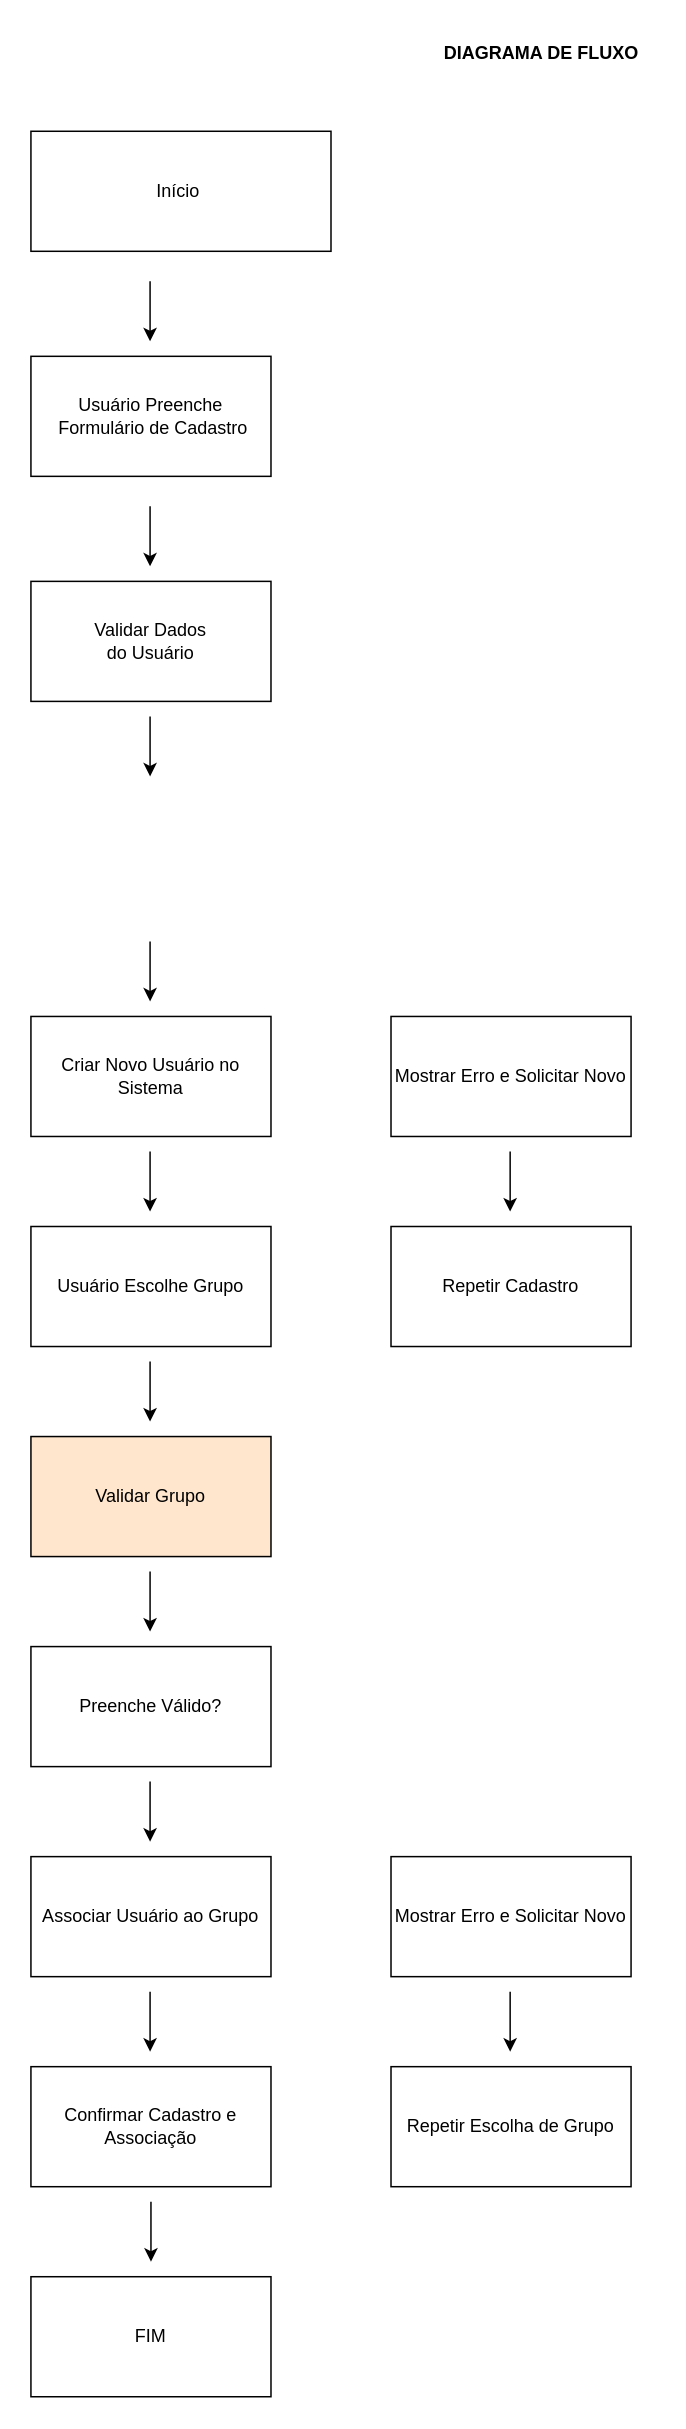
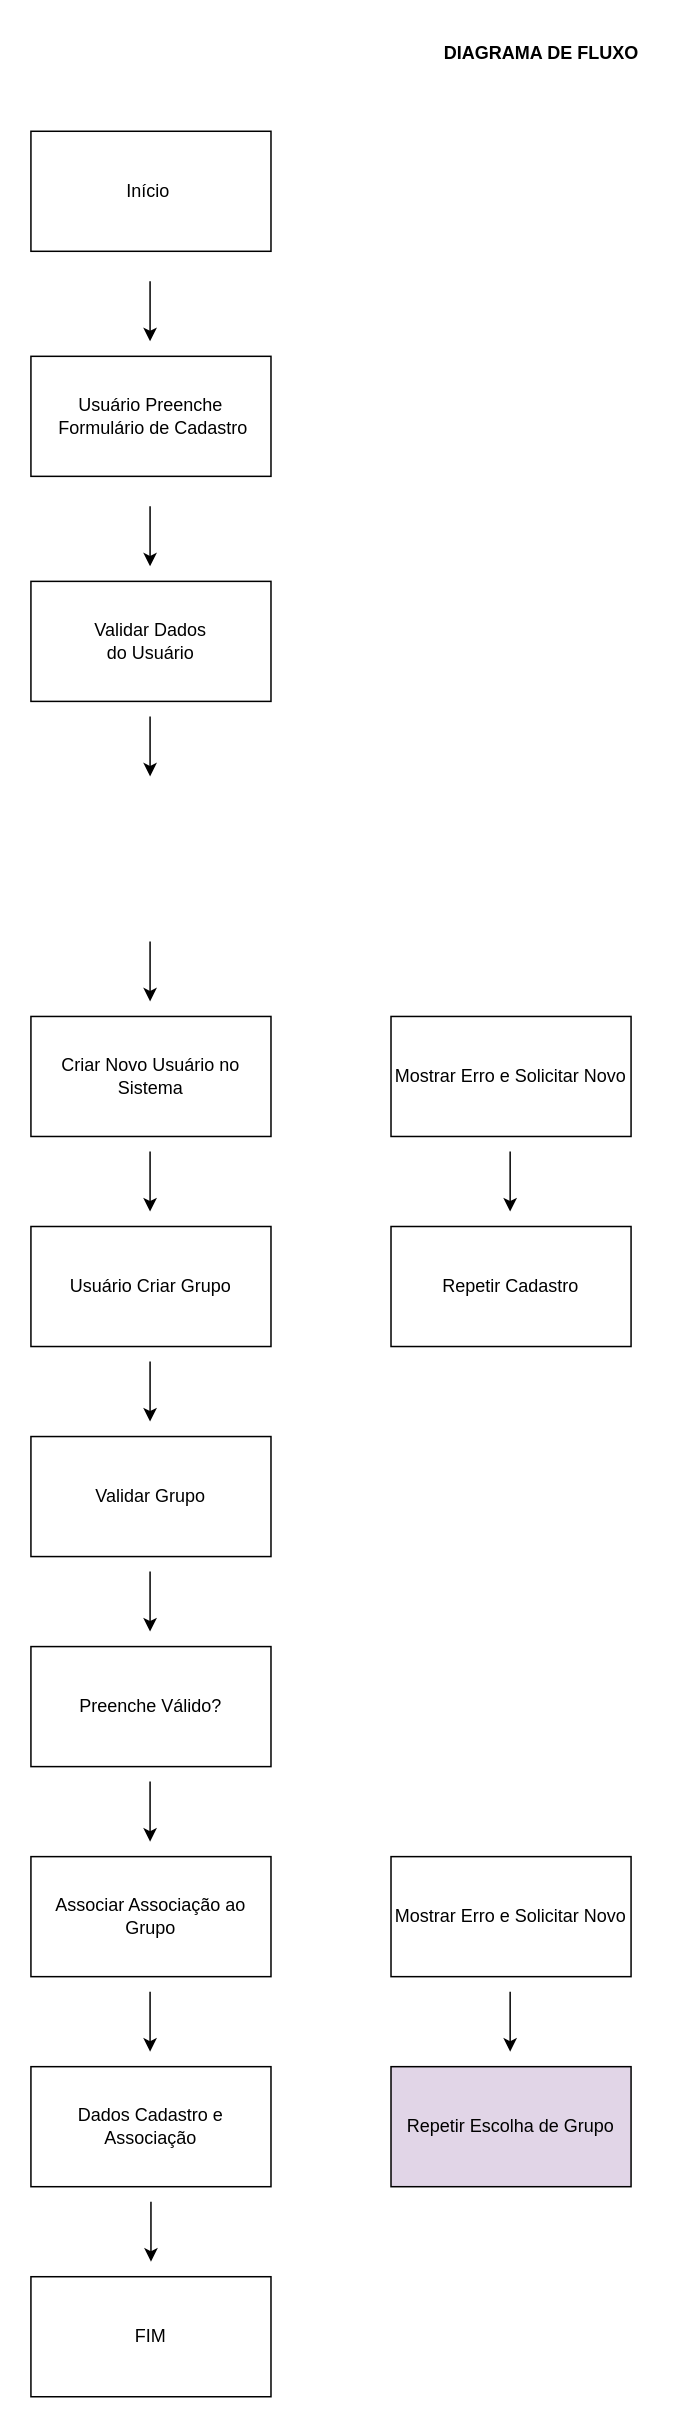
(181, 191) -> (151, 191)
(151, 1286) -> (151, 1286)
(151, 1496) -> (151, 1496)
(151, 1916) -> (151, 1916)
(151, 2126) -> (151, 2126)
(511, 2126) -> (511, 2126)
